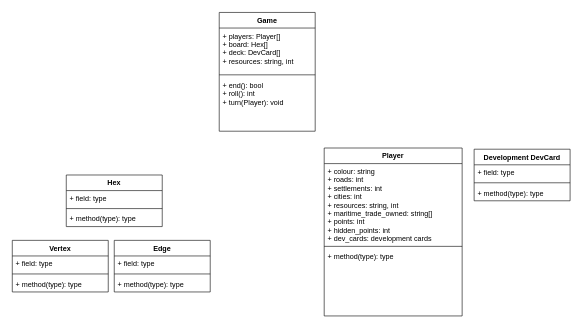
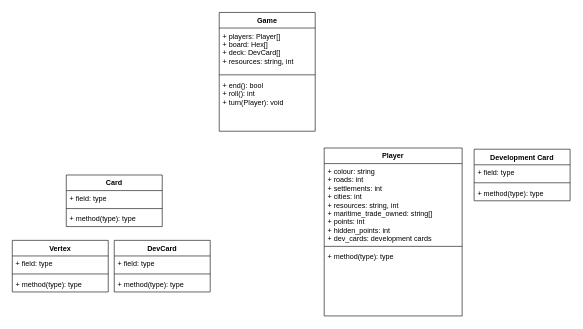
(522, 157) -> (522, 157)
(114, 183) -> (114, 183)
(162, 248) -> (162, 248)
